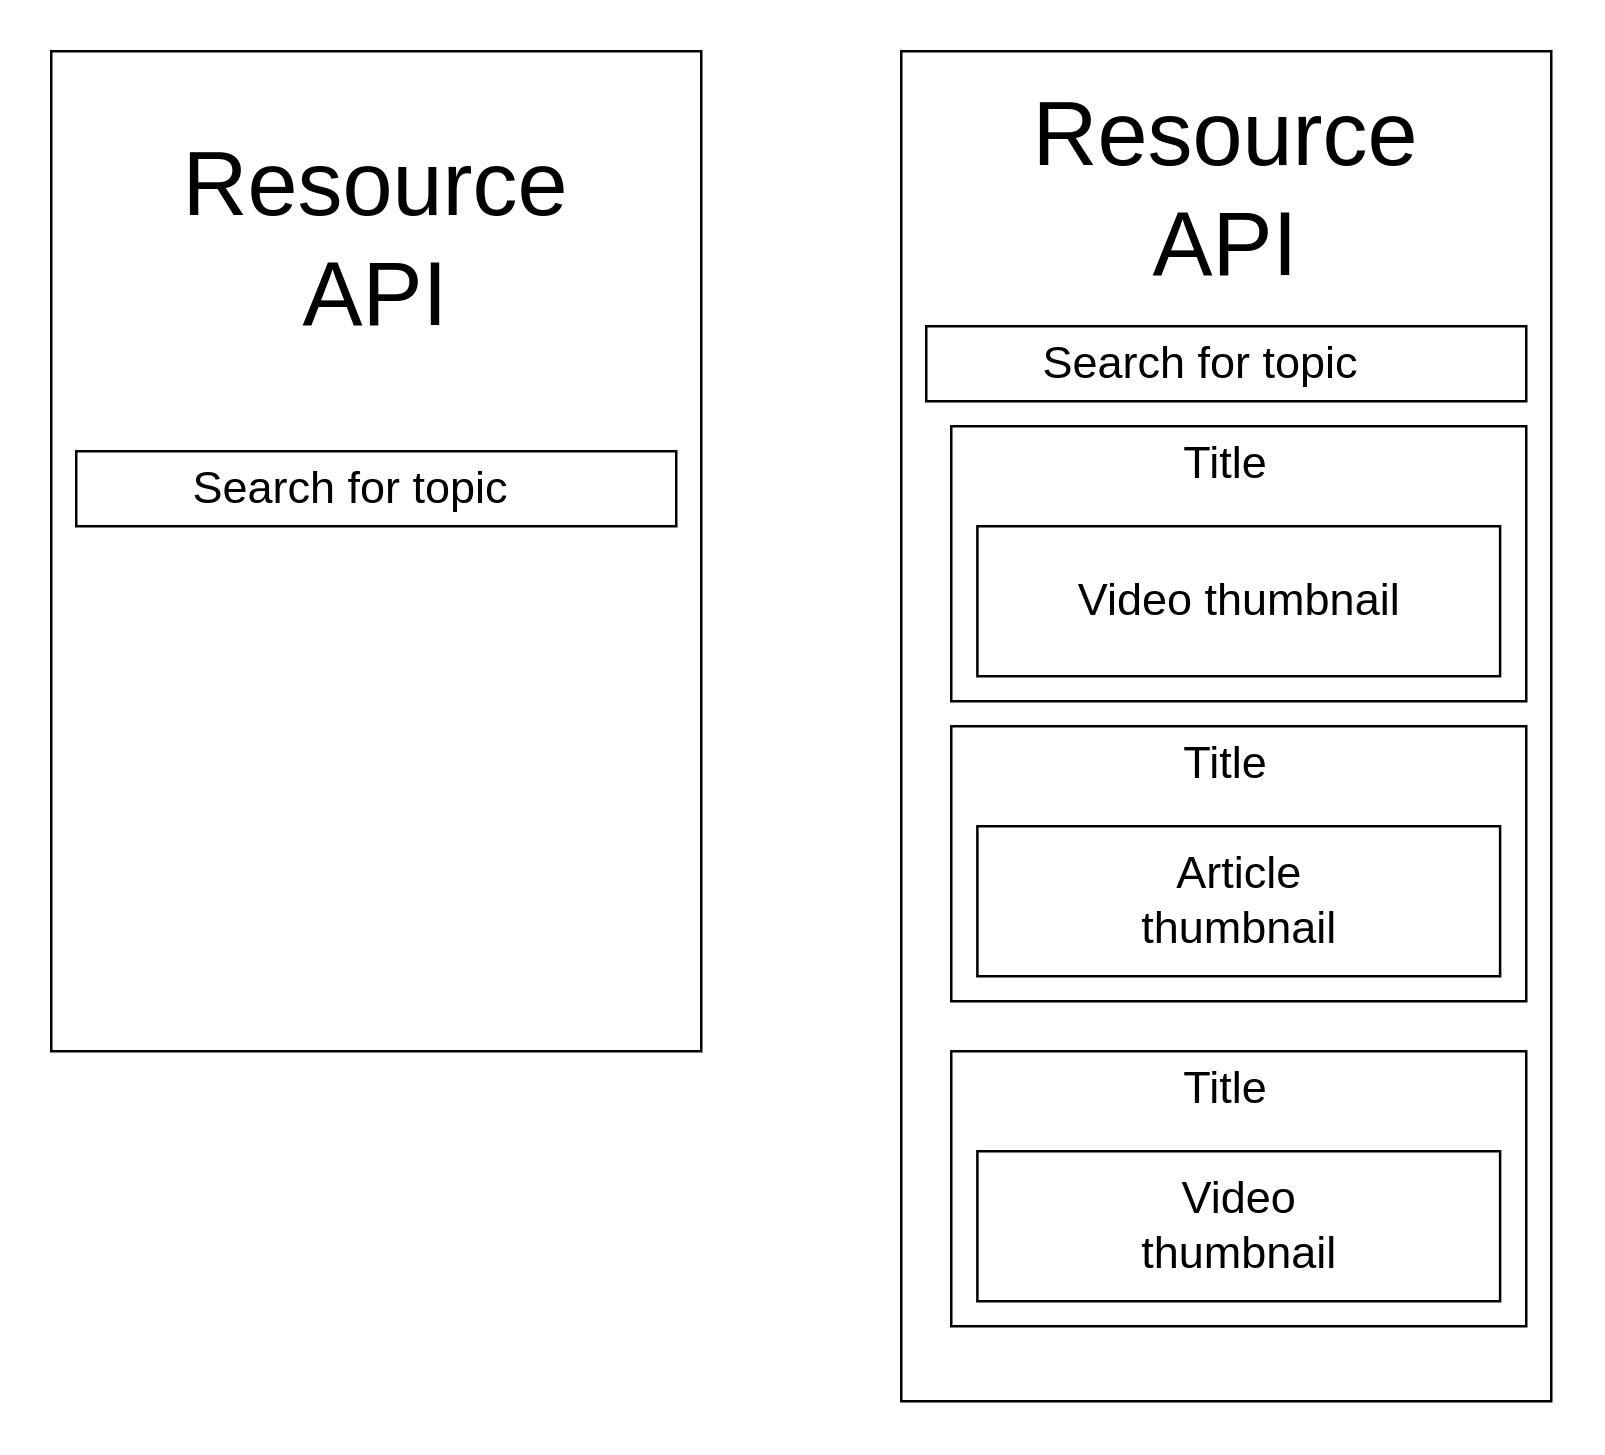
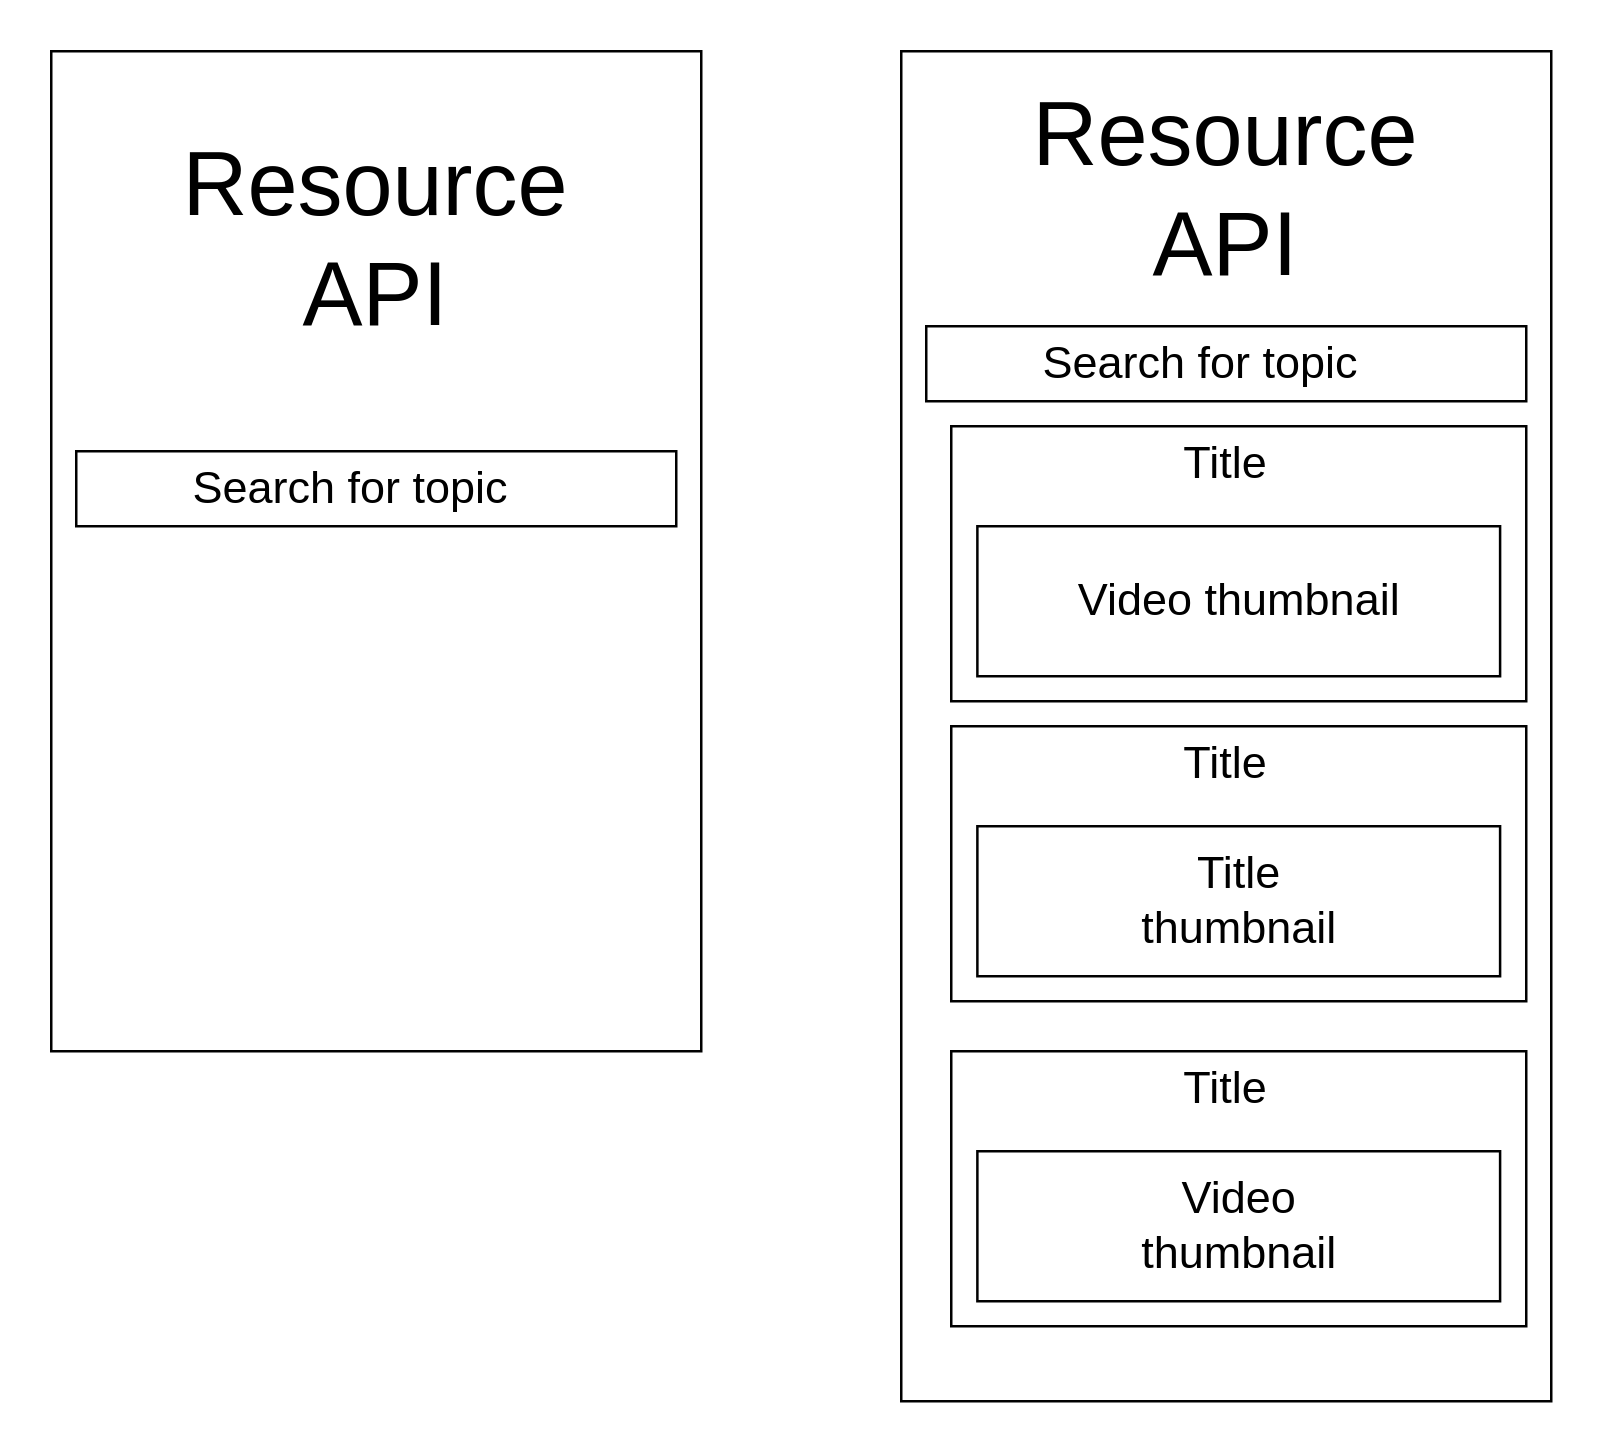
(1240, 901) -> (1240, 901)
